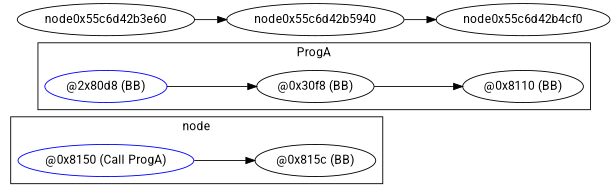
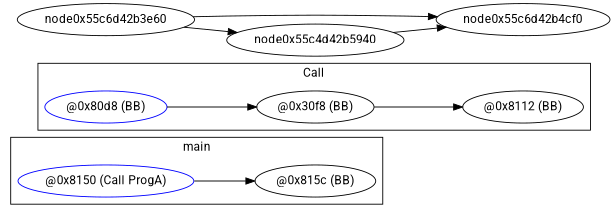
none -> (311, 15)
(315, 20) -> (315, 40)
(314, 53) -> (314, 74)
(106, 86) -> (106, 107)
(523, 86) -> (523, 107)
(197, 127) -> (197, 148)
